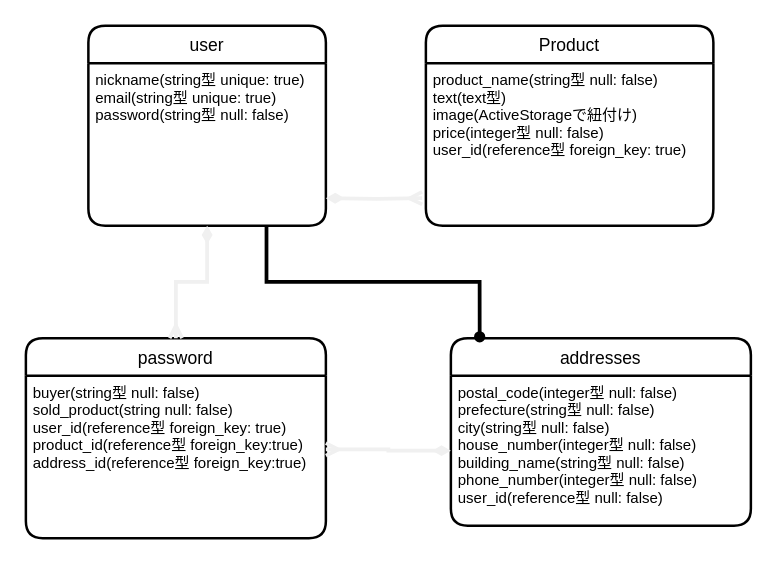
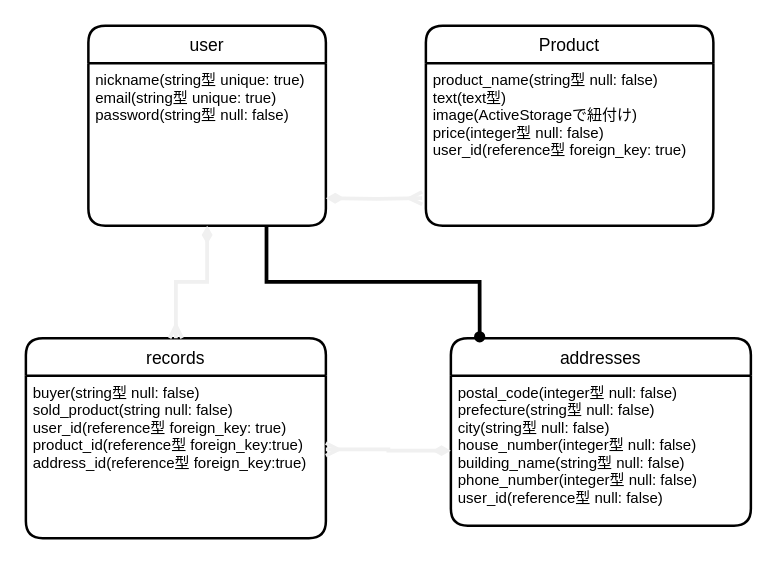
(175, 358) -> (175, 358)
